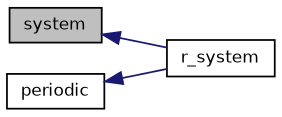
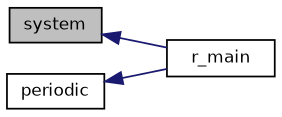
(221, 58) -> (221, 58)
